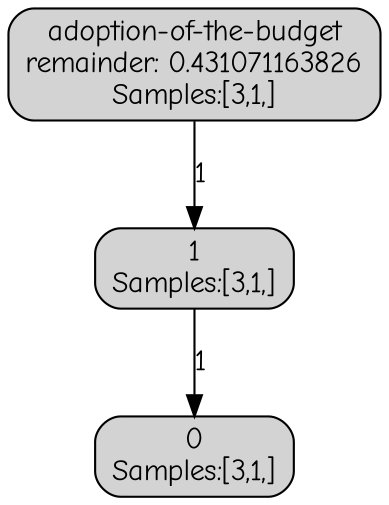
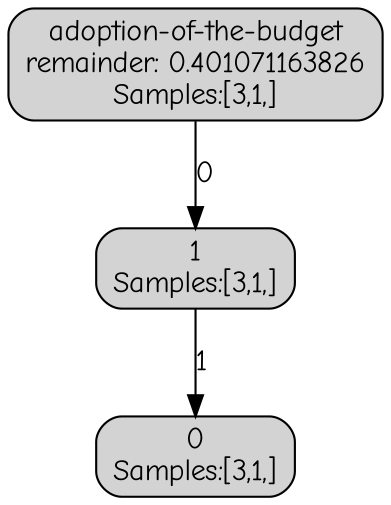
(194, 63) -> (196, 63)
(201, 174) -> (205, 174)
